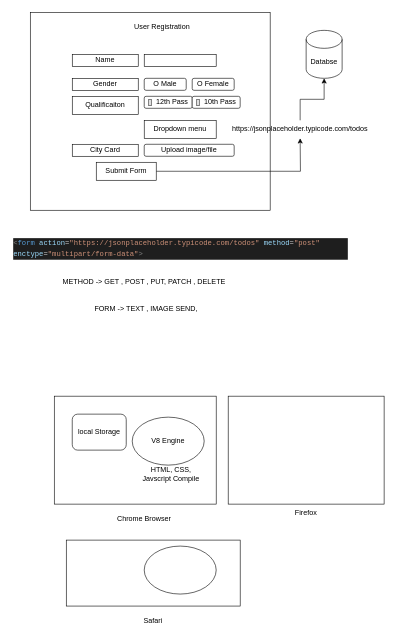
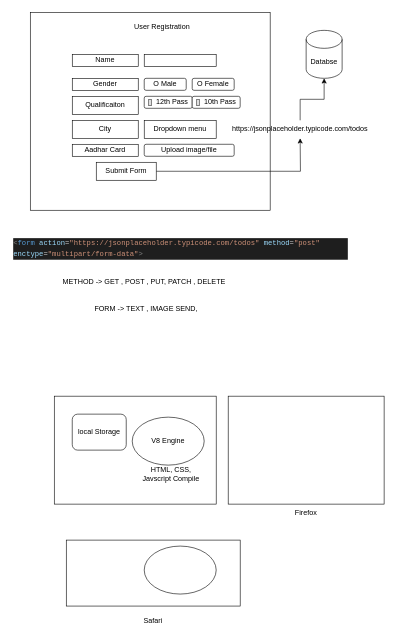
none -> (105, 129)
(105, 150) -> (105, 150)
(144, 519) -> none
